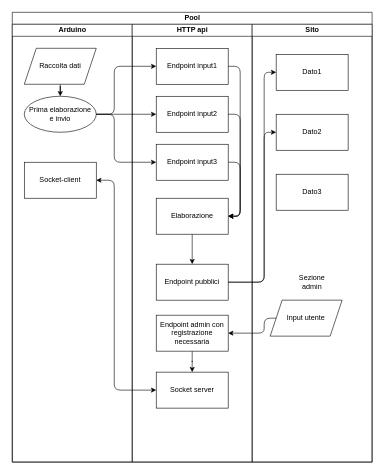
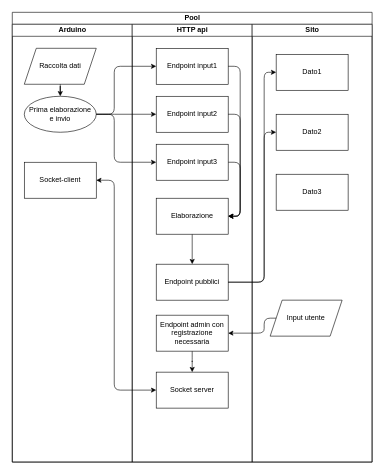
(312, 282) -> none
